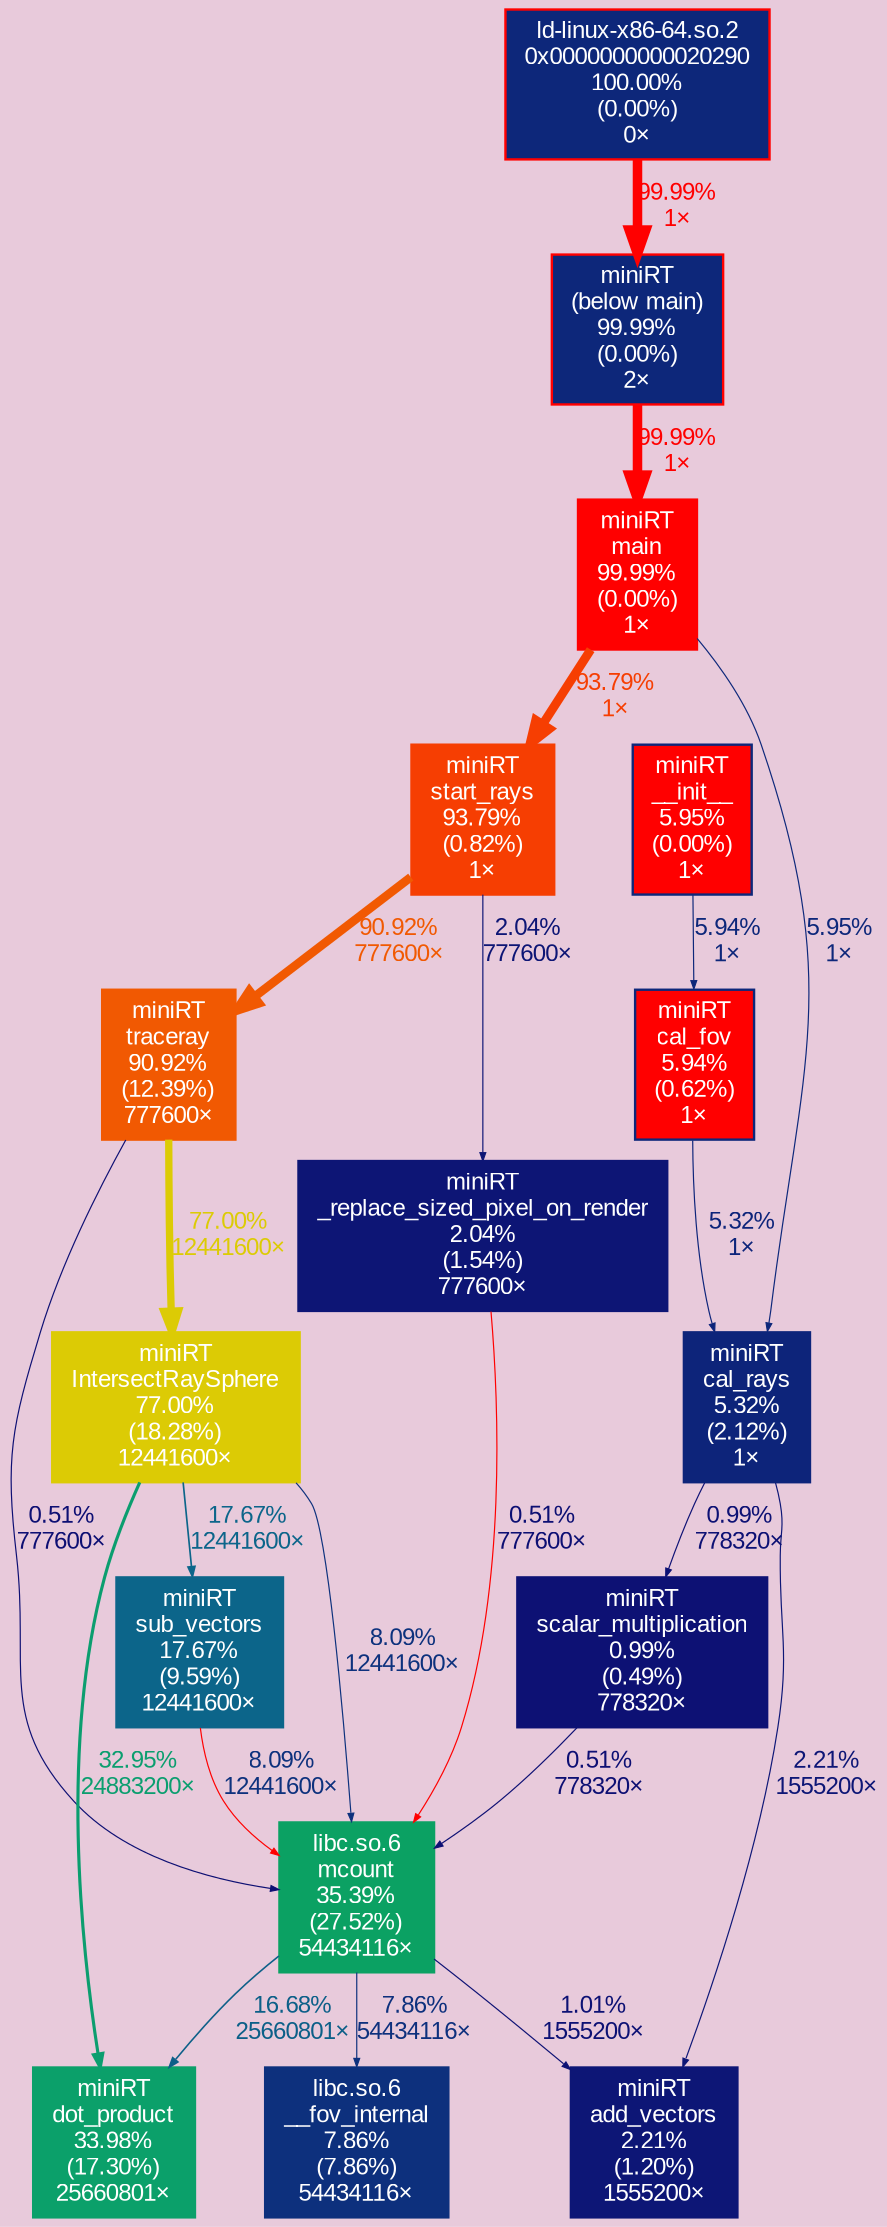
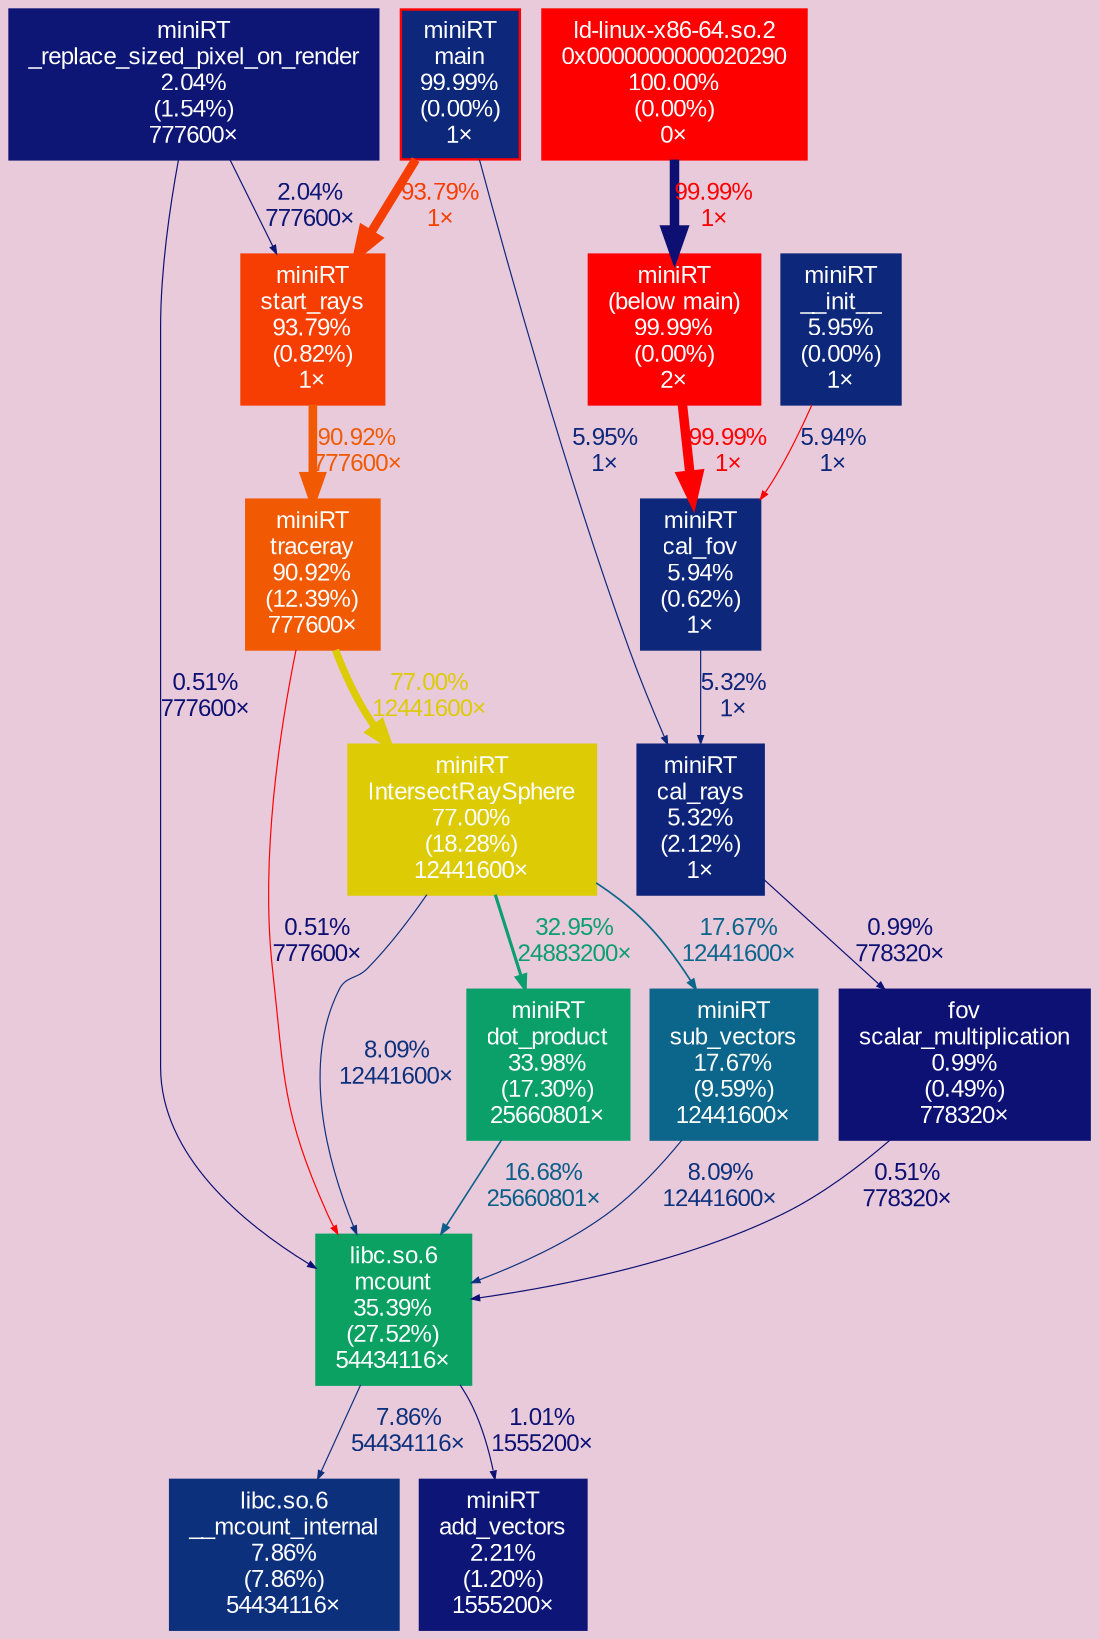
(637, 84) -> (674, 84)
(637, 195) -> (674, 195)
(637, 330) -> (674, 330)
(637, 440) -> (686, 440)
(637, 575) -> (460, 84)
(692, 820) -> (841, 330)
(693, 938) -> (790, 450)
(483, 1023) -> (251, 203)
(695, 1065) -> (701, 575)
(491, 1570) -> (161, 742)
(18, 1576) -> (270, 942)
(642, 1652) -> (965, 1065)
(769, 1776) -> none
(222, 1798) -> (591, 1225)
(224, 2005) -> (474, 1183)
(357, 2142) -> (284, 1555)
